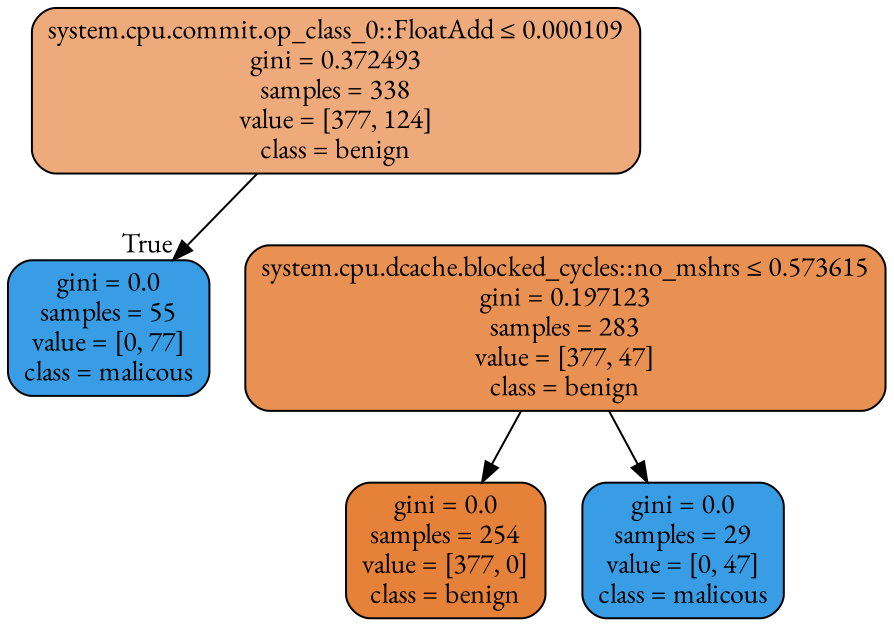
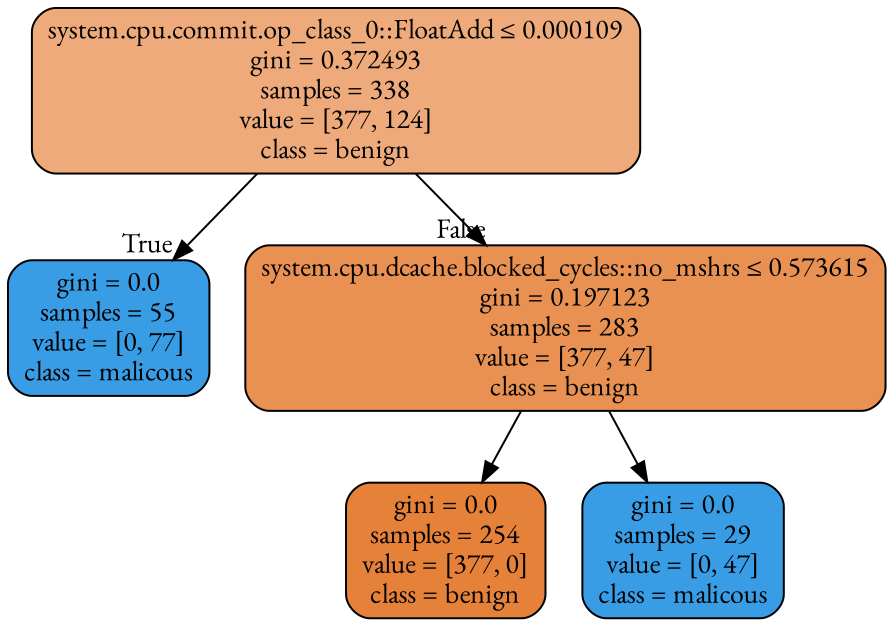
none -> (444, 202)
